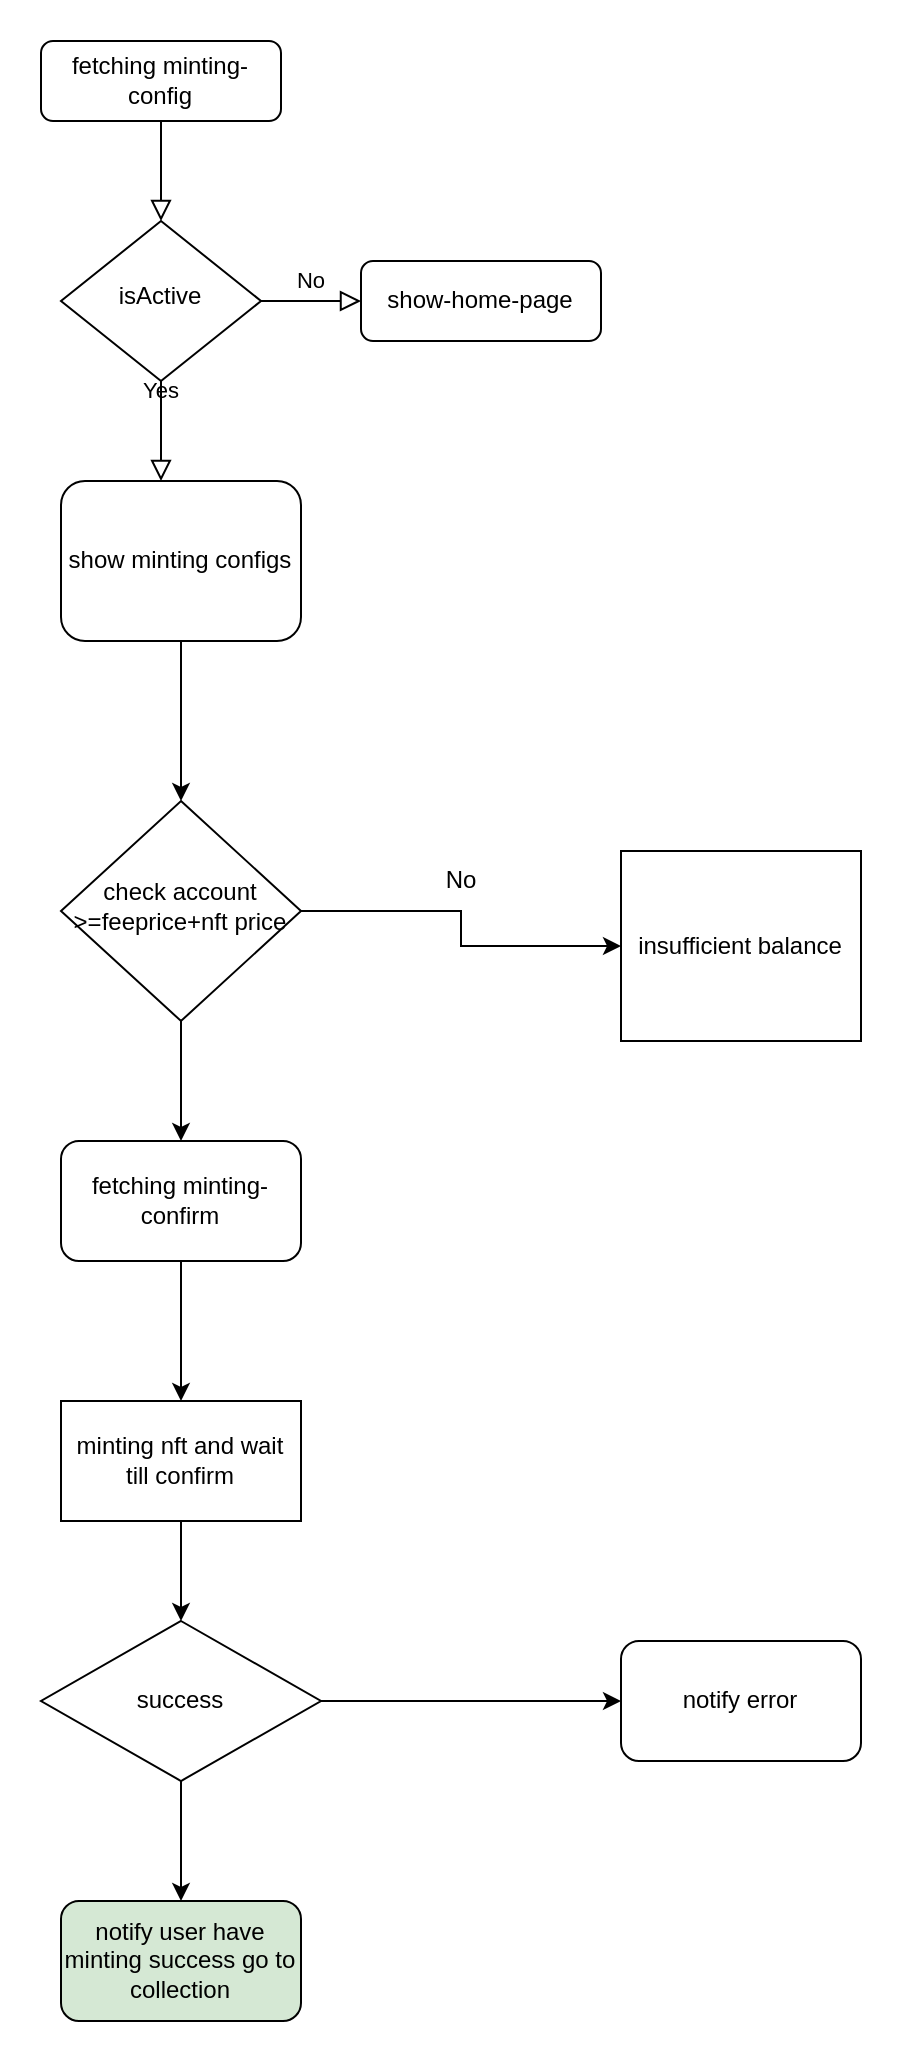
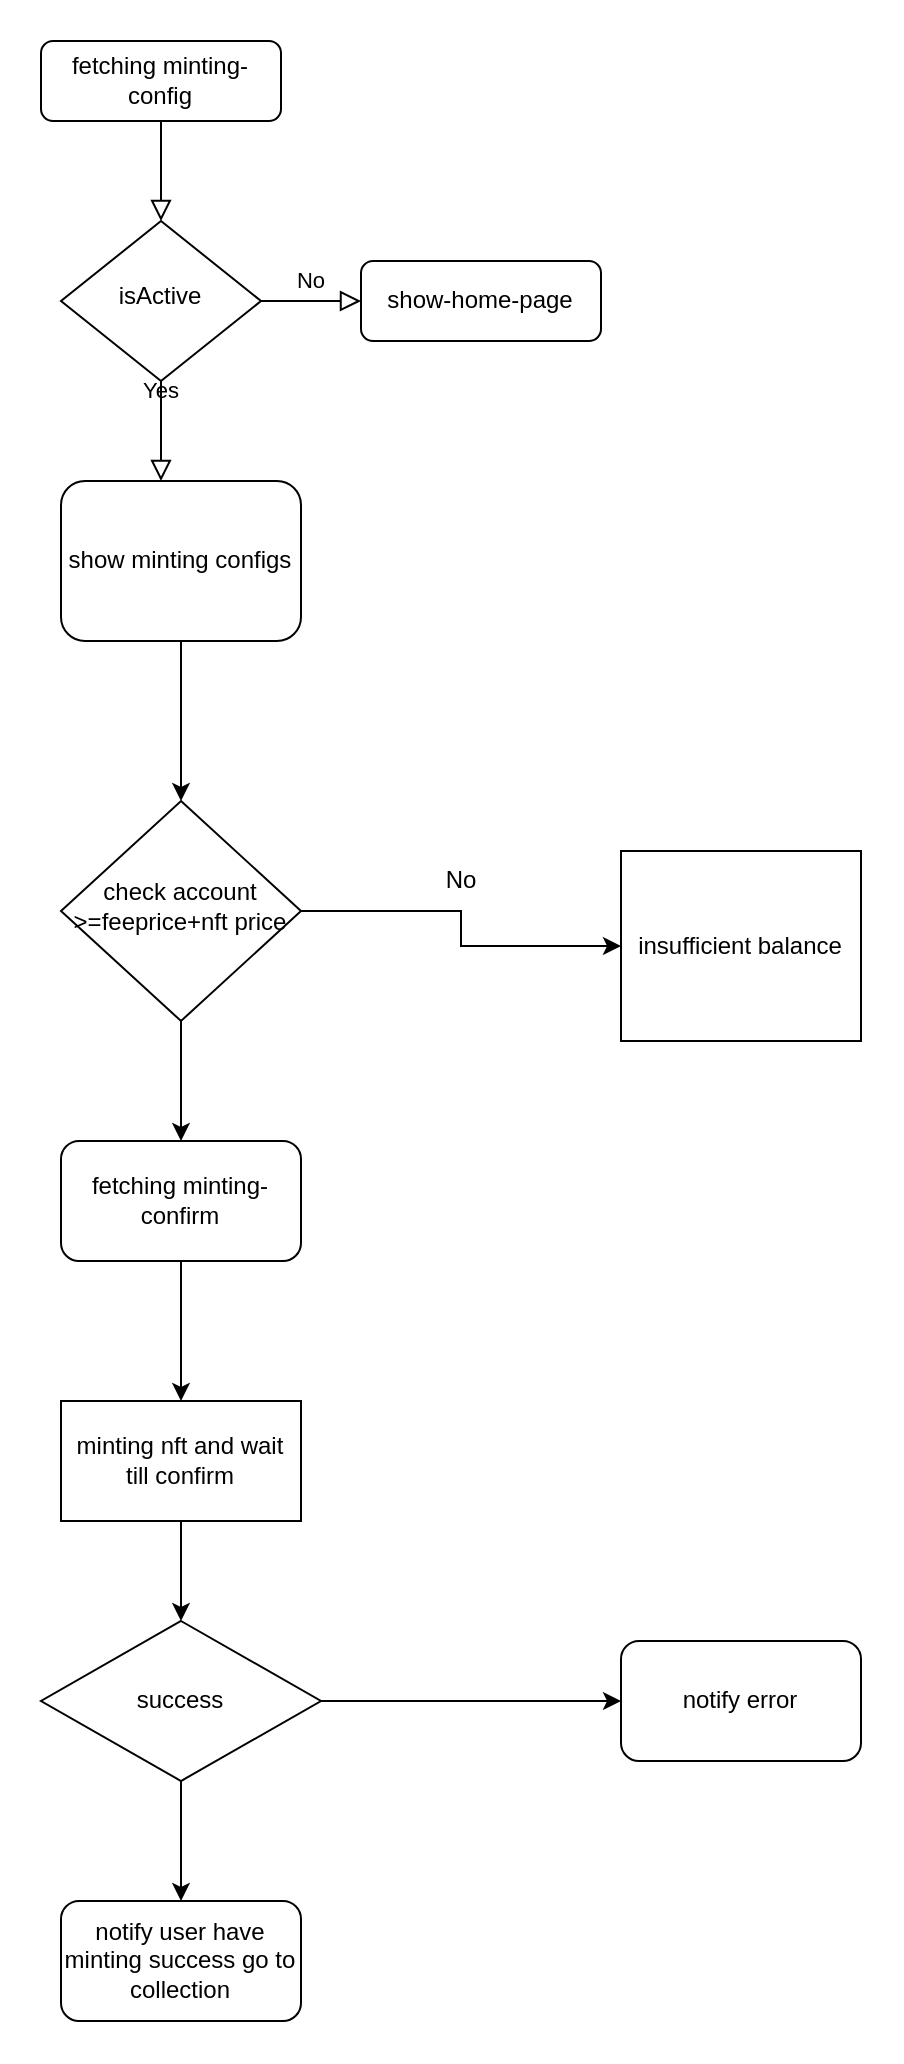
(181, 1961) -> (181, 1961)
